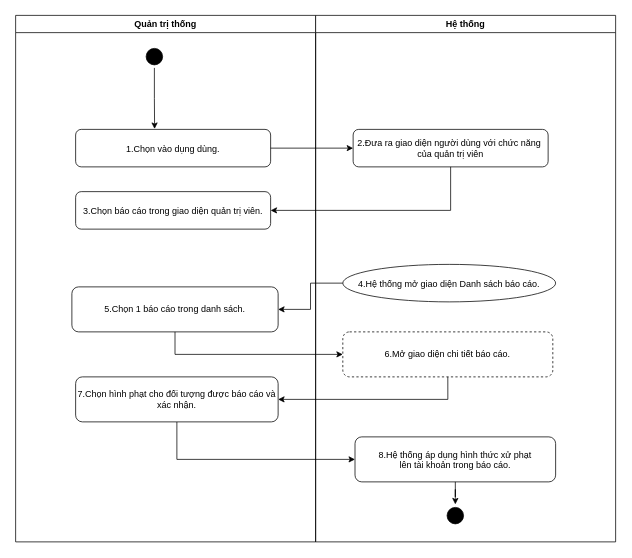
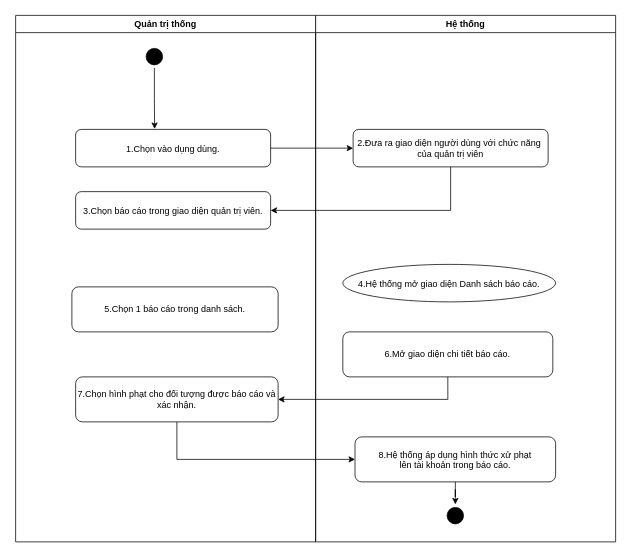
(310, 308) -> none
(255, 354) -> none
(448, 354) -> (448, 354)
